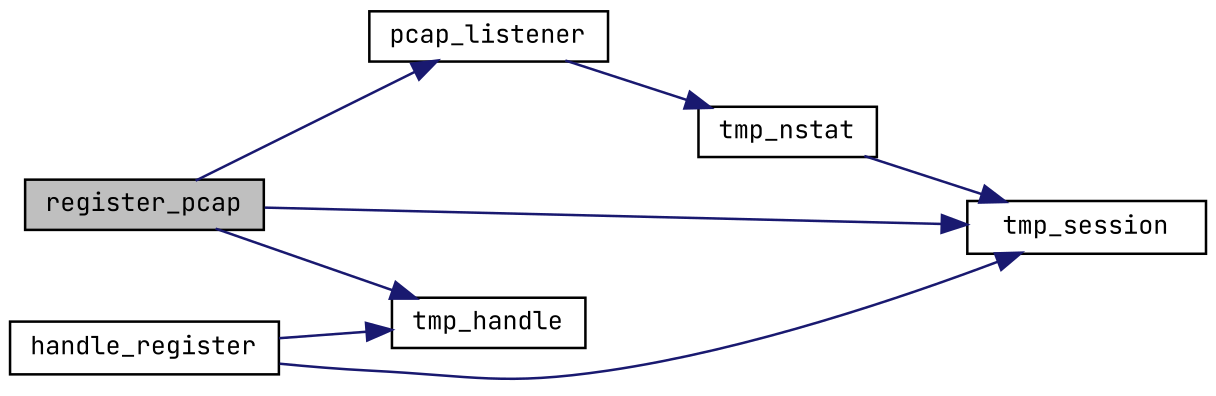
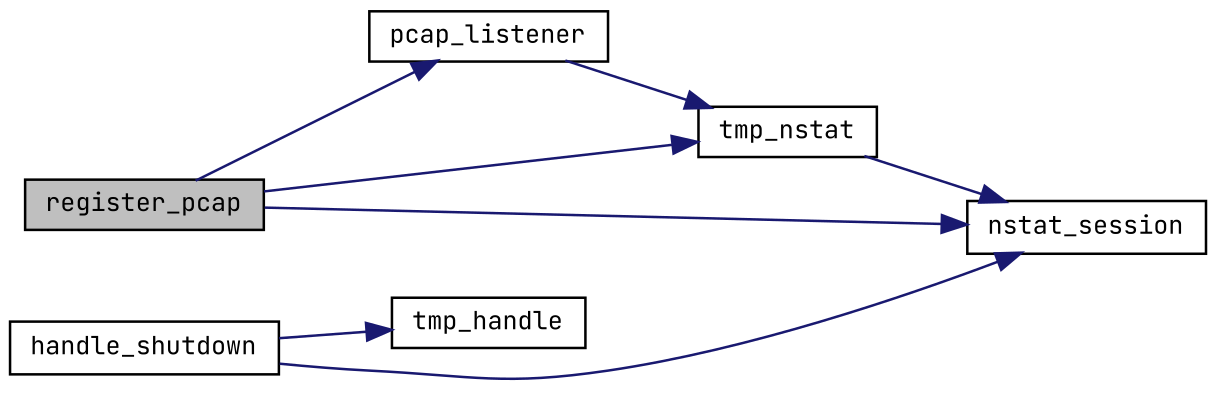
(1087, 227) -> (1087, 227)
(304, 259) -> (468, 168)
(144, 348) -> (144, 348)
